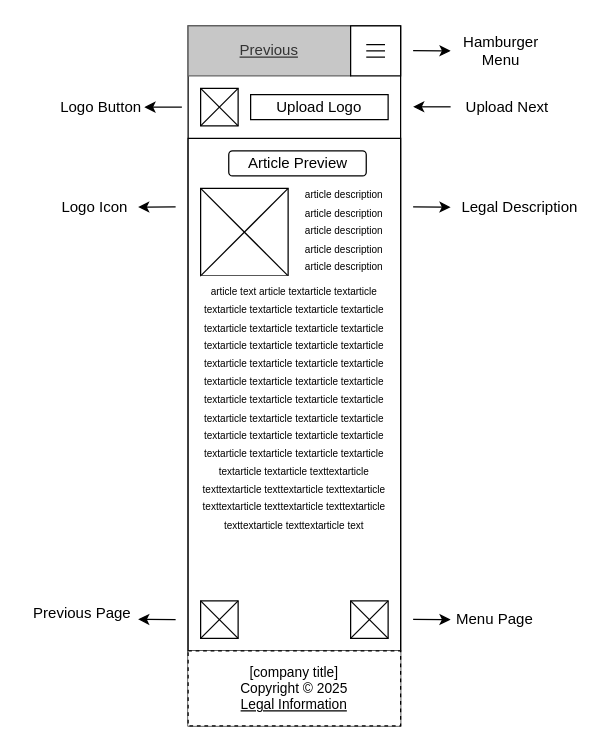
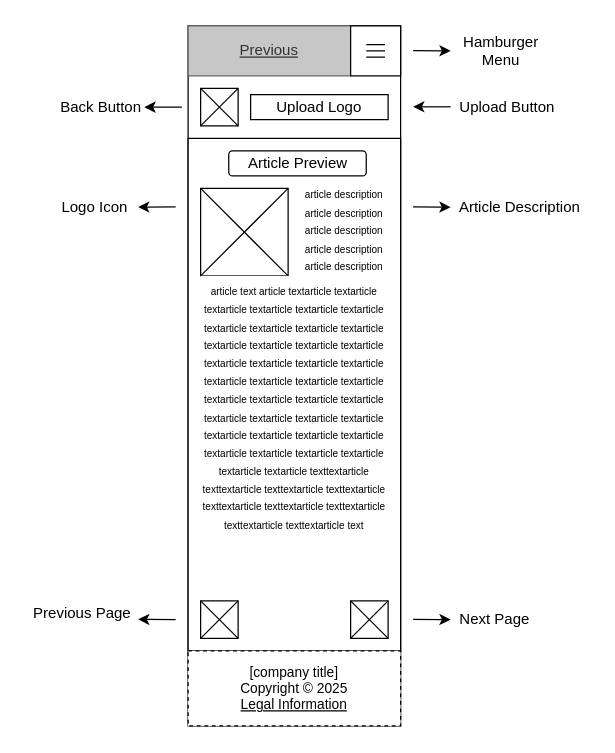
(101, 107) -> (101, 107)
(508, 107) -> (508, 107)
(520, 207) -> (520, 207)
(495, 619) -> (495, 619)
